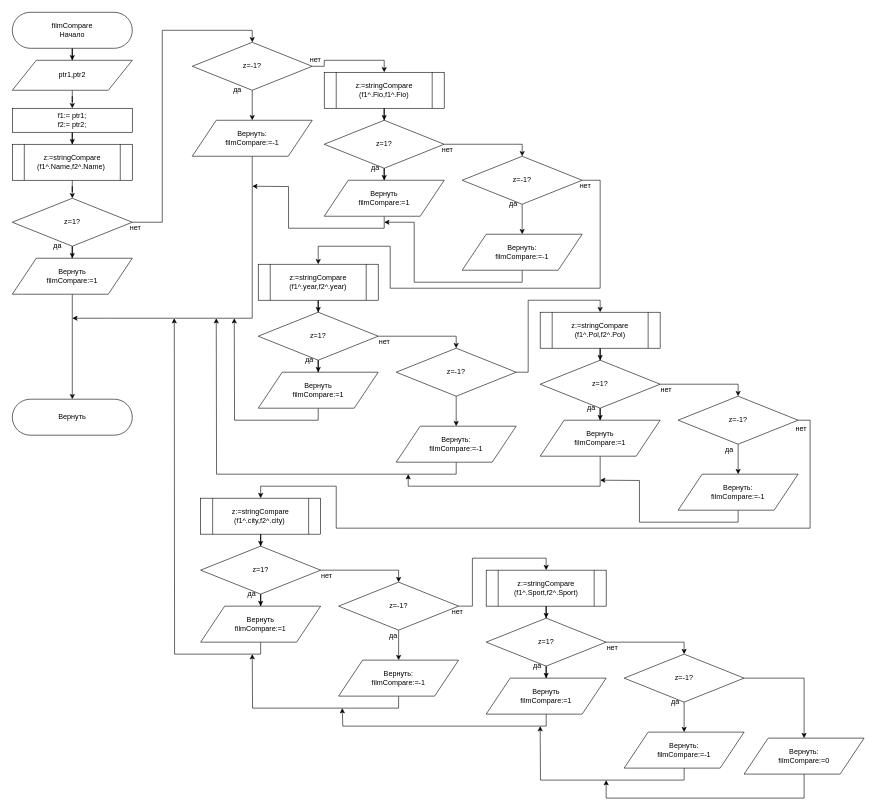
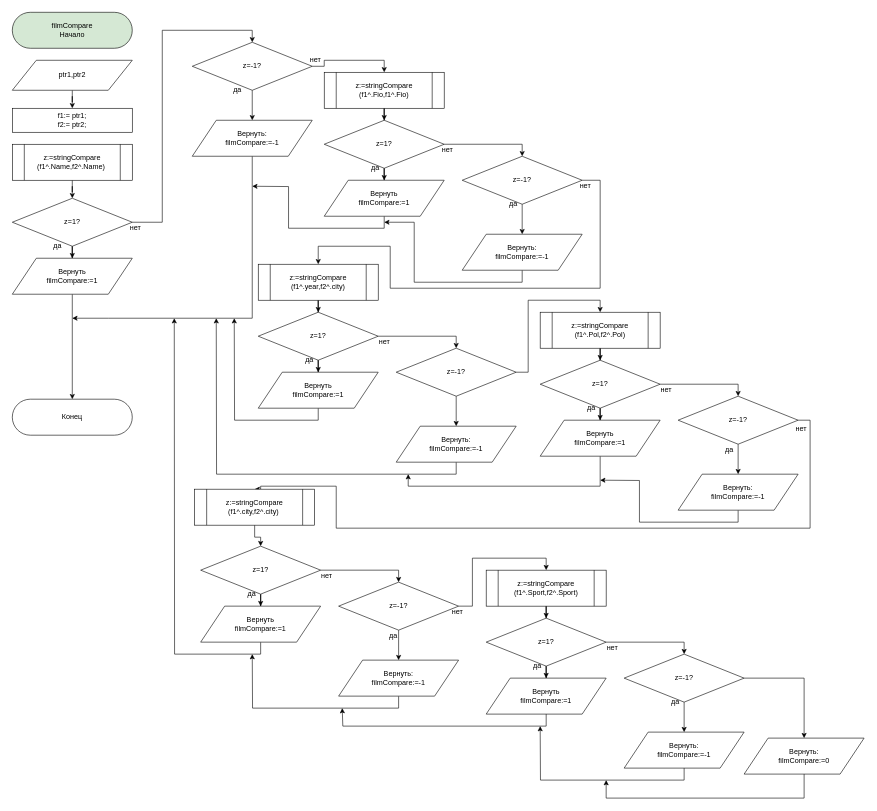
(72, 30) -> (72, 30)
(72, 56) -> none
(72, 140) -> none
(318, 282) -> (318, 282)
(72, 417) -> (72, 417)
(261, 516) -> (255, 507)
